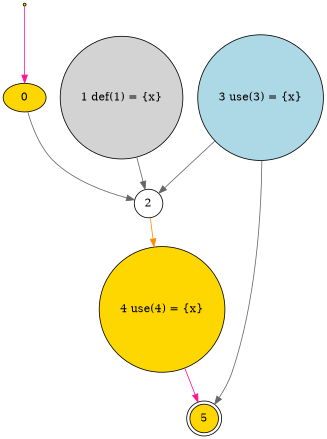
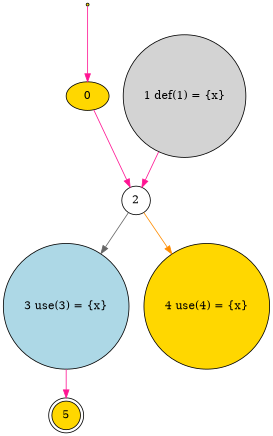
(190, 164) -> (117, 230)
(140, 169) -> (152, 166)
(64, 170) -> (110, 145)
(253, 282) -> (66, 380)
(190, 381) -> none
